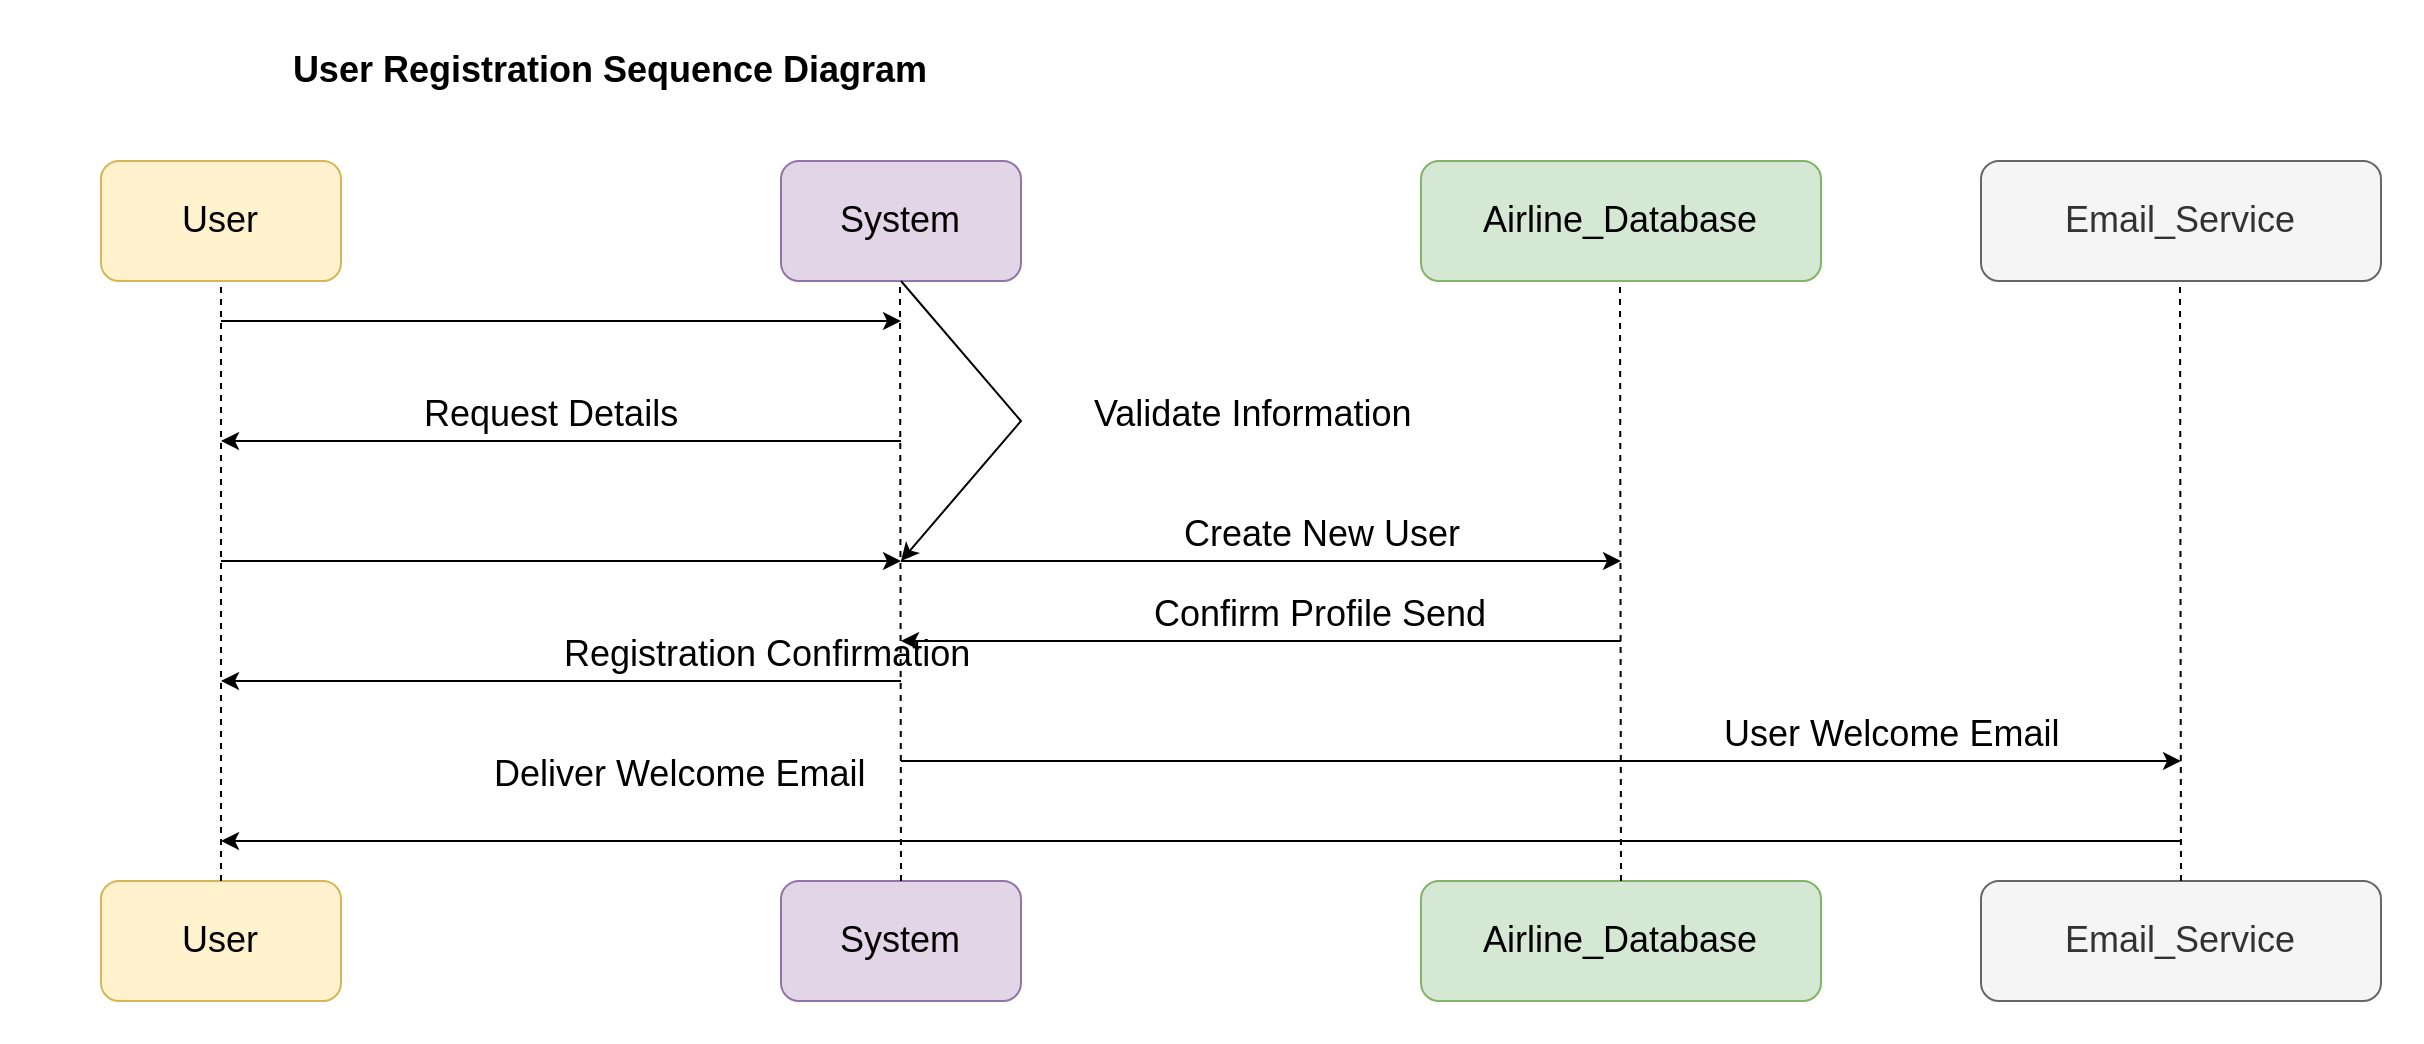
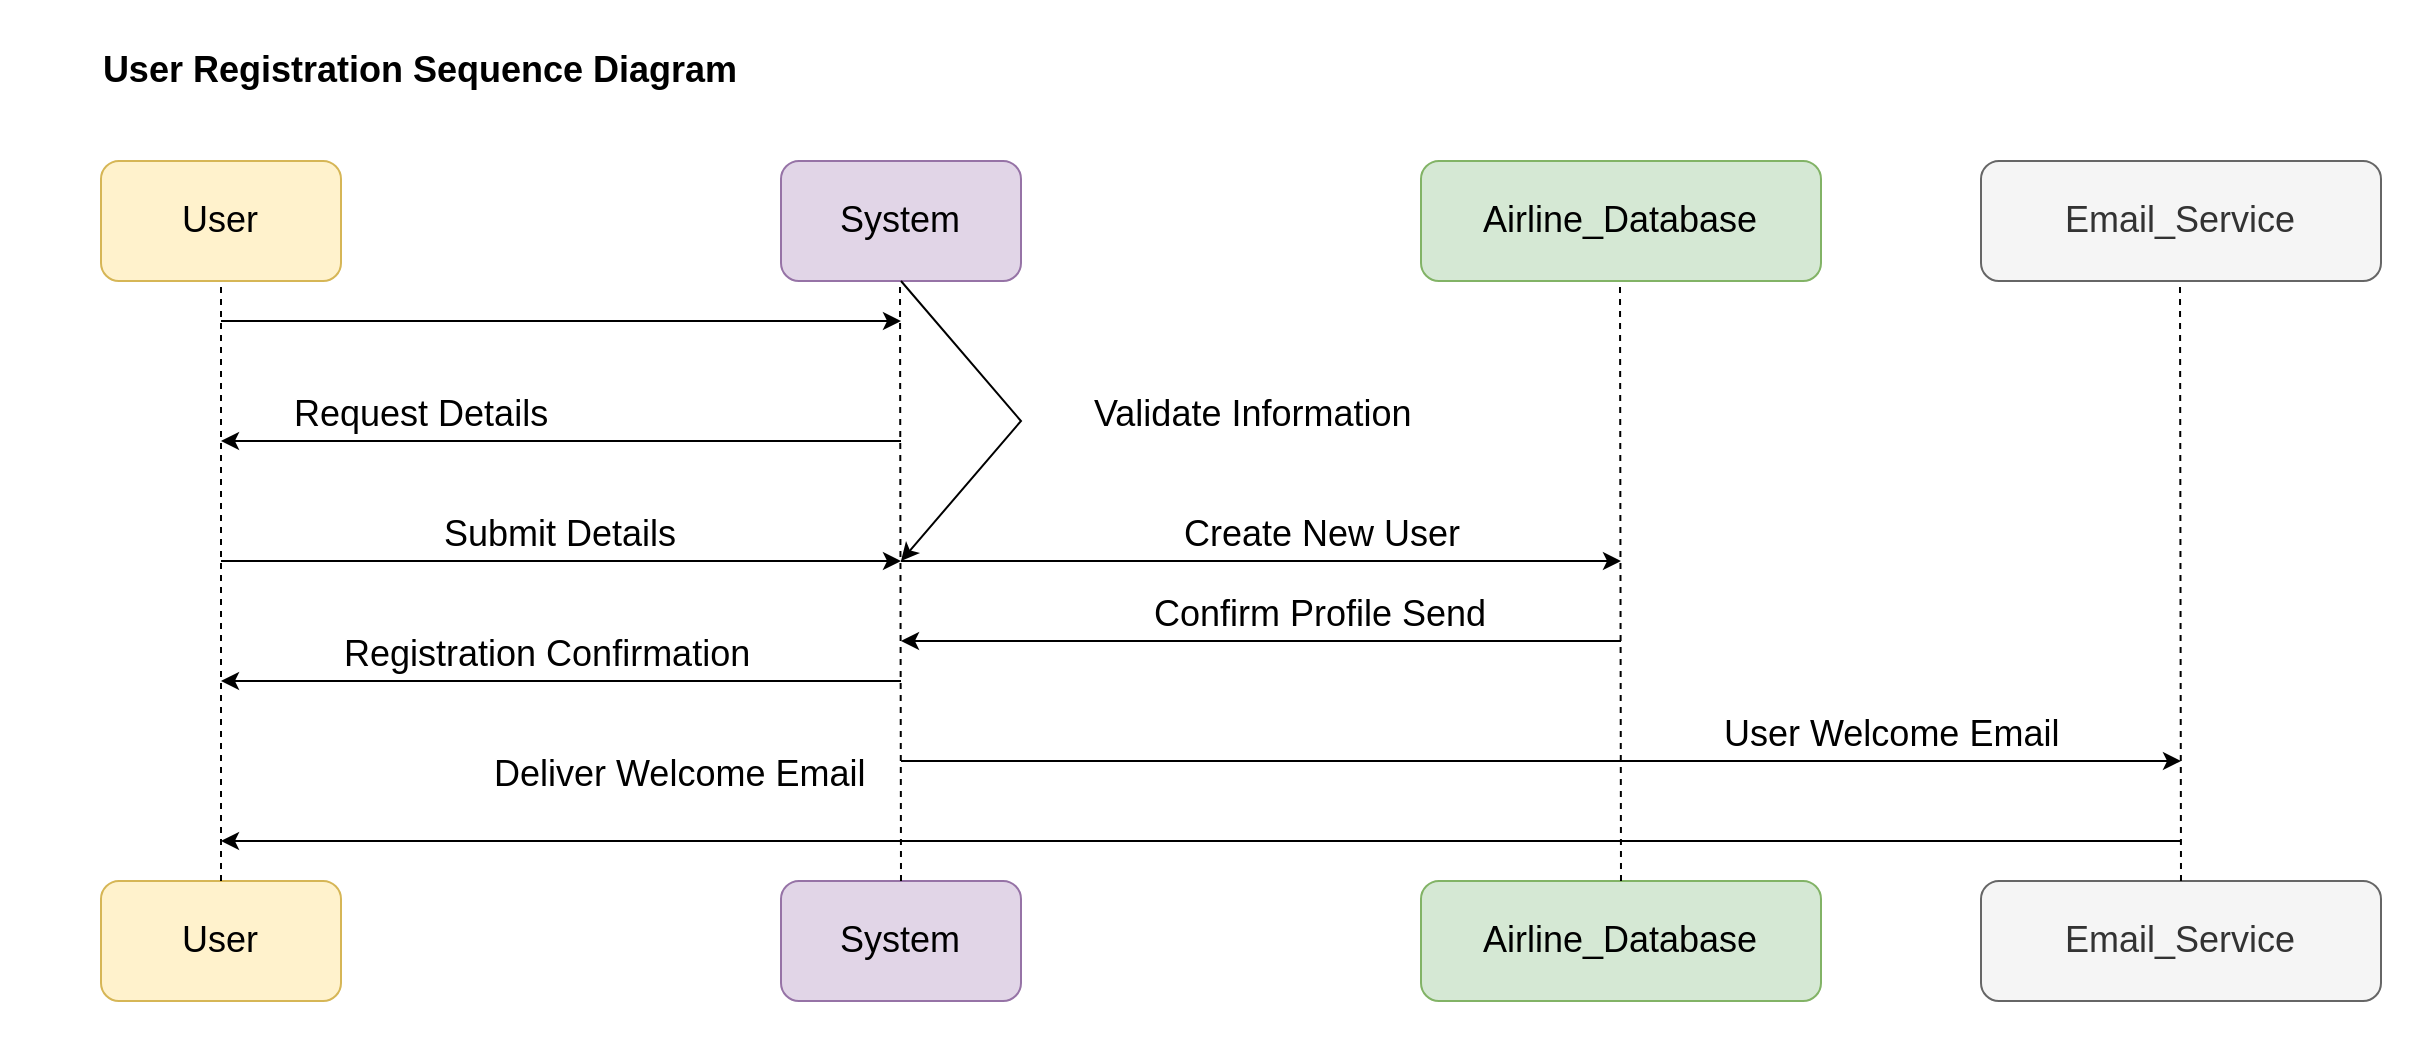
(611, 71) -> (421, 71)
(591, 431) -> (461, 431)
none -> (631, 551)
(771, 671) -> (551, 671)
